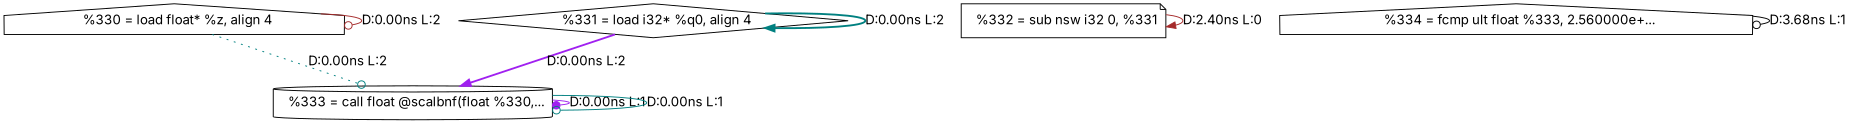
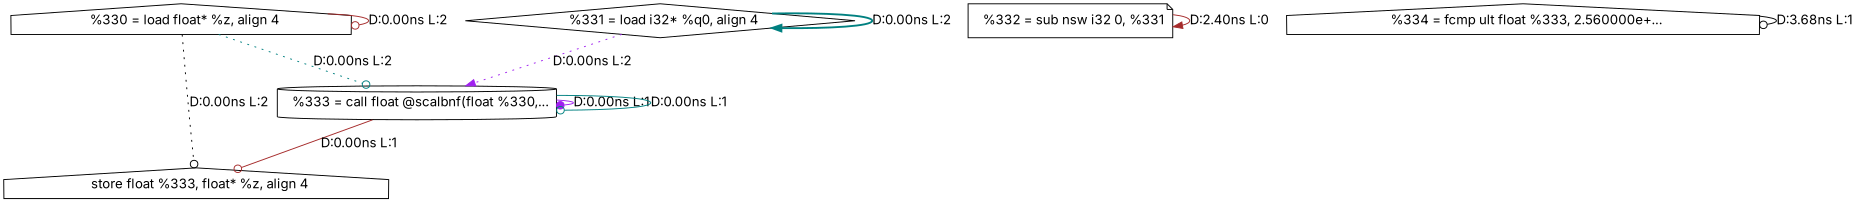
(542, 59) -> (548, 59)
none -> (196, 185)
